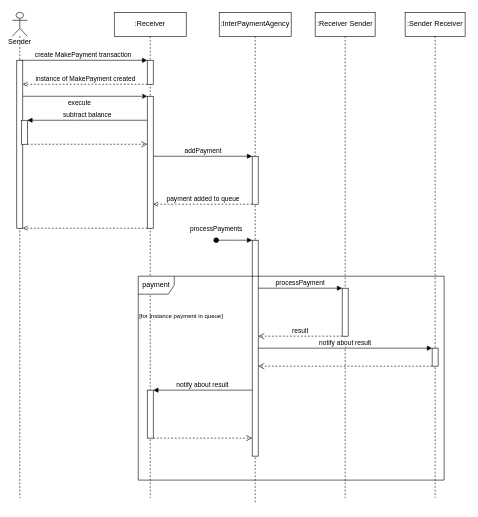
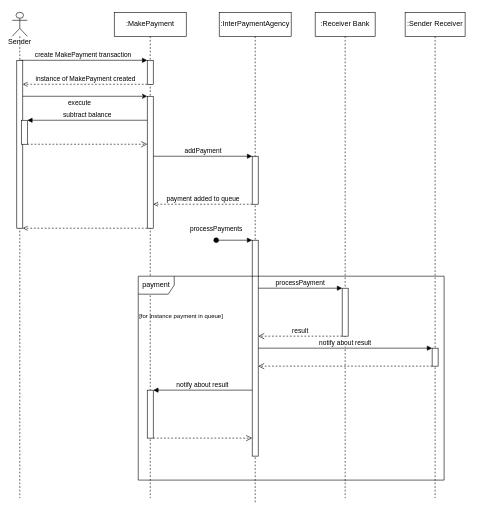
(150, 24) -> (150, 24)
(345, 24) -> (345, 24)
